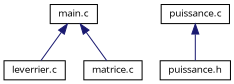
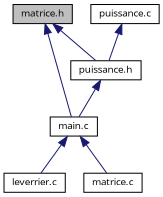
none -> (43, 14)
none -> (87, 103)
